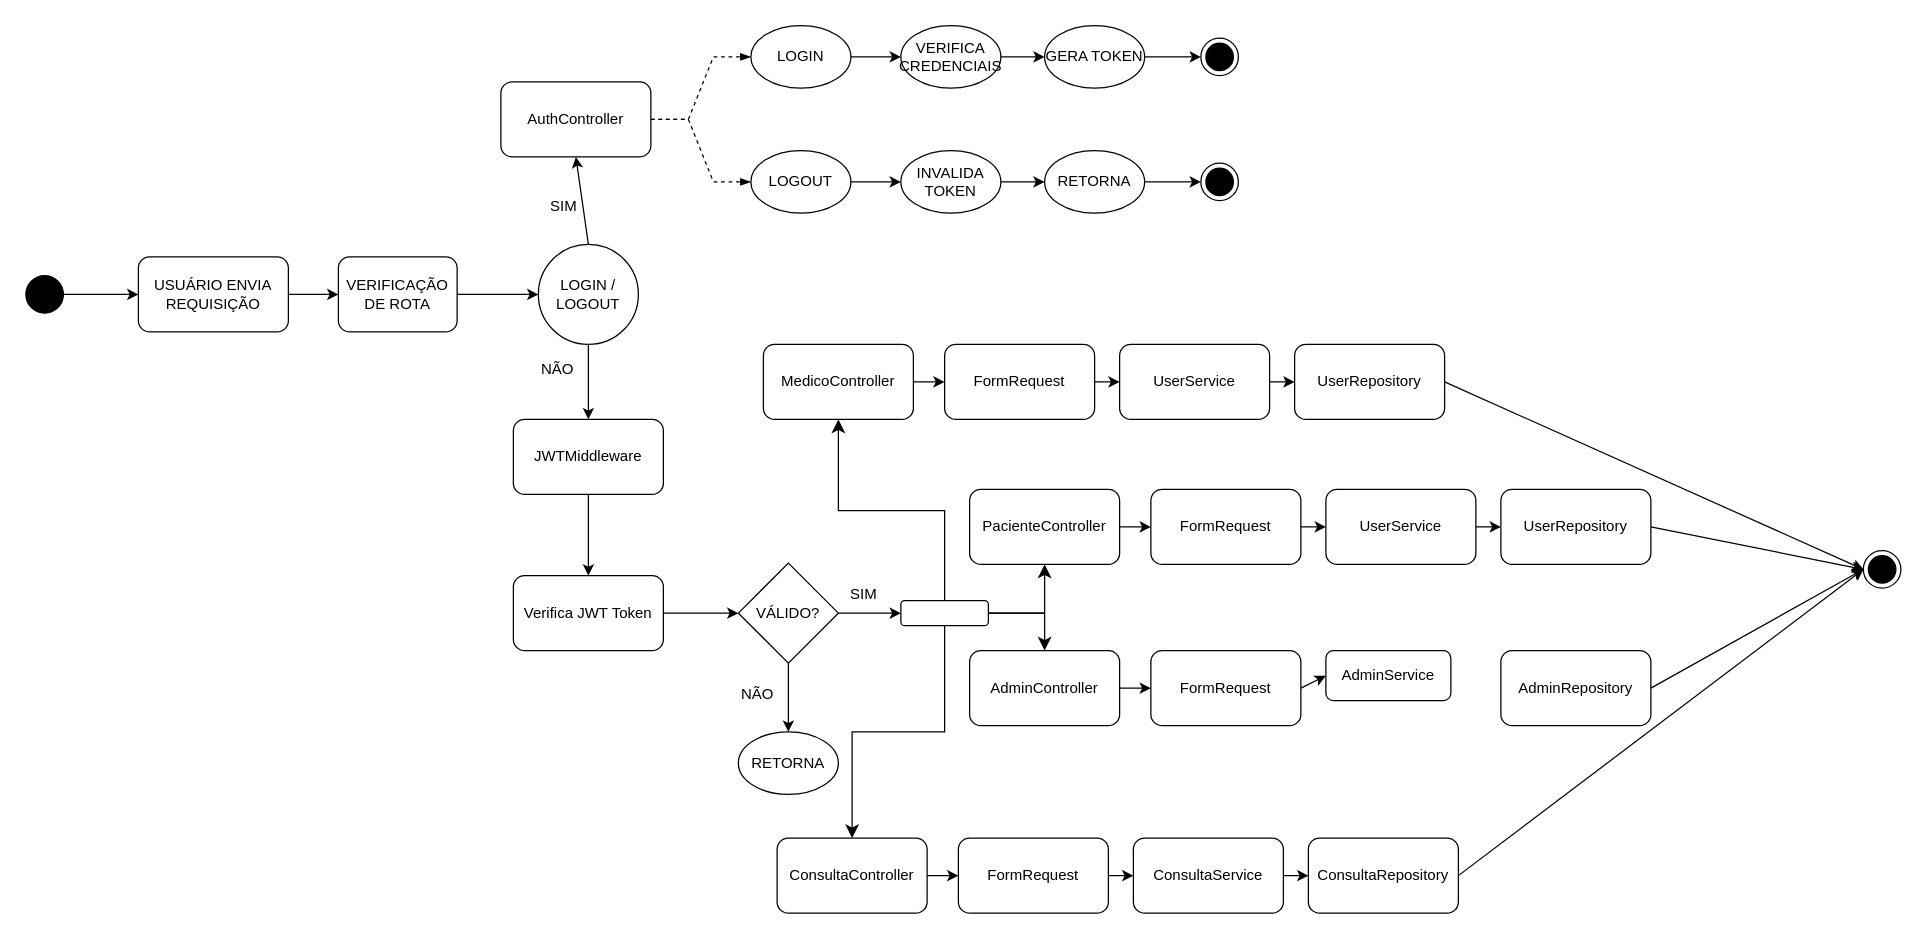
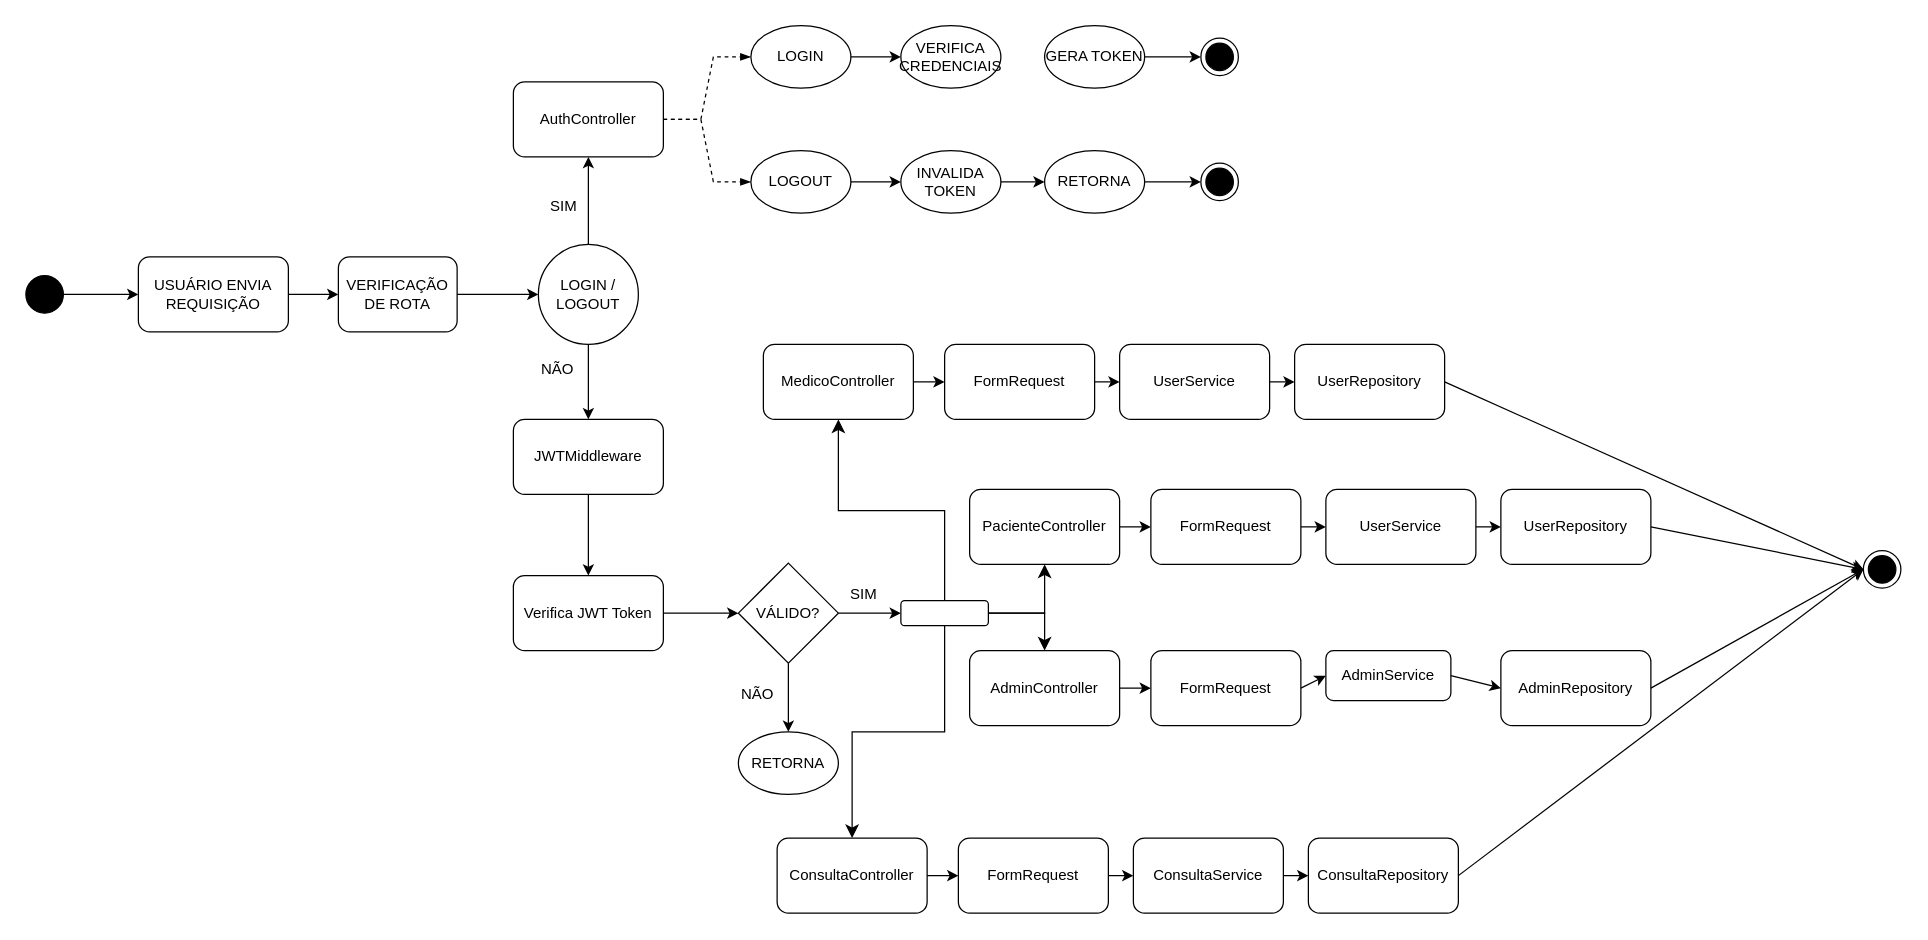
(1018, 57) -> none
(576, 119) -> (588, 119)
none -> (1471, 681)
